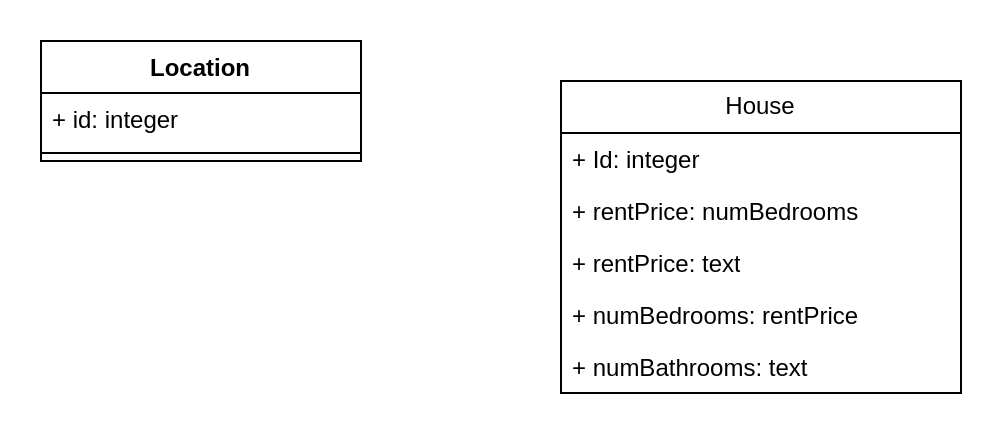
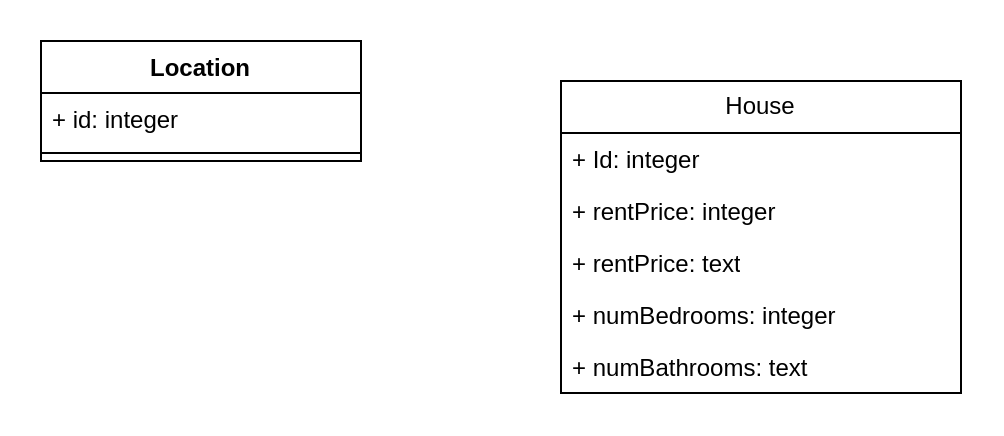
(722, 213) -> (692, 213)
(722, 317) -> (708, 317)
